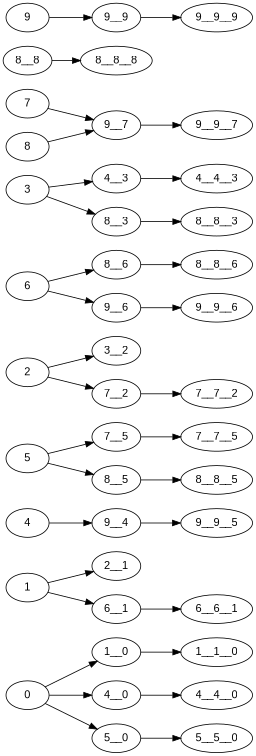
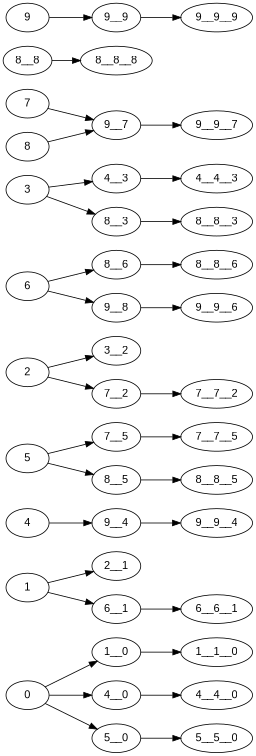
(116, 308) -> (116, 308)
(217, 523) -> (217, 523)
